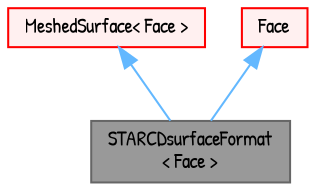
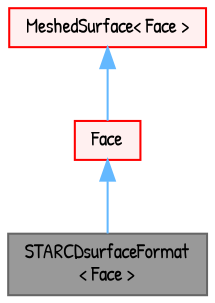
(151, 93) -> (108, 95)
